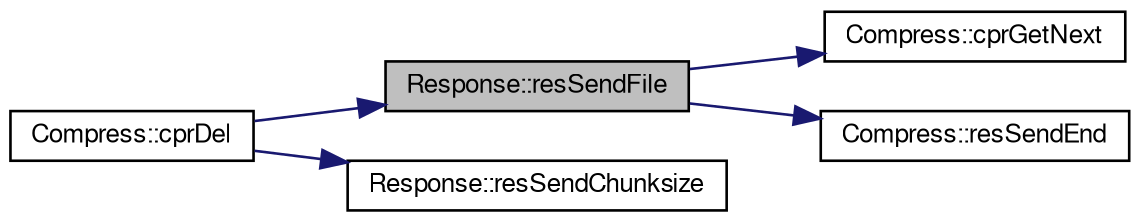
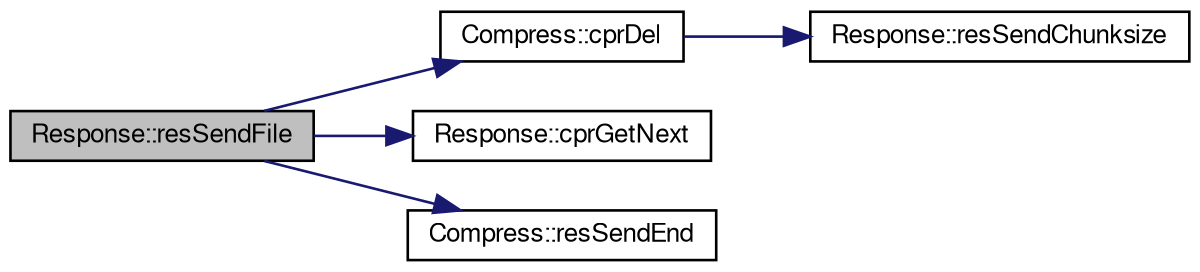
(975, 37) -> (562, 136)
(306, 115) -> (350, 89)
